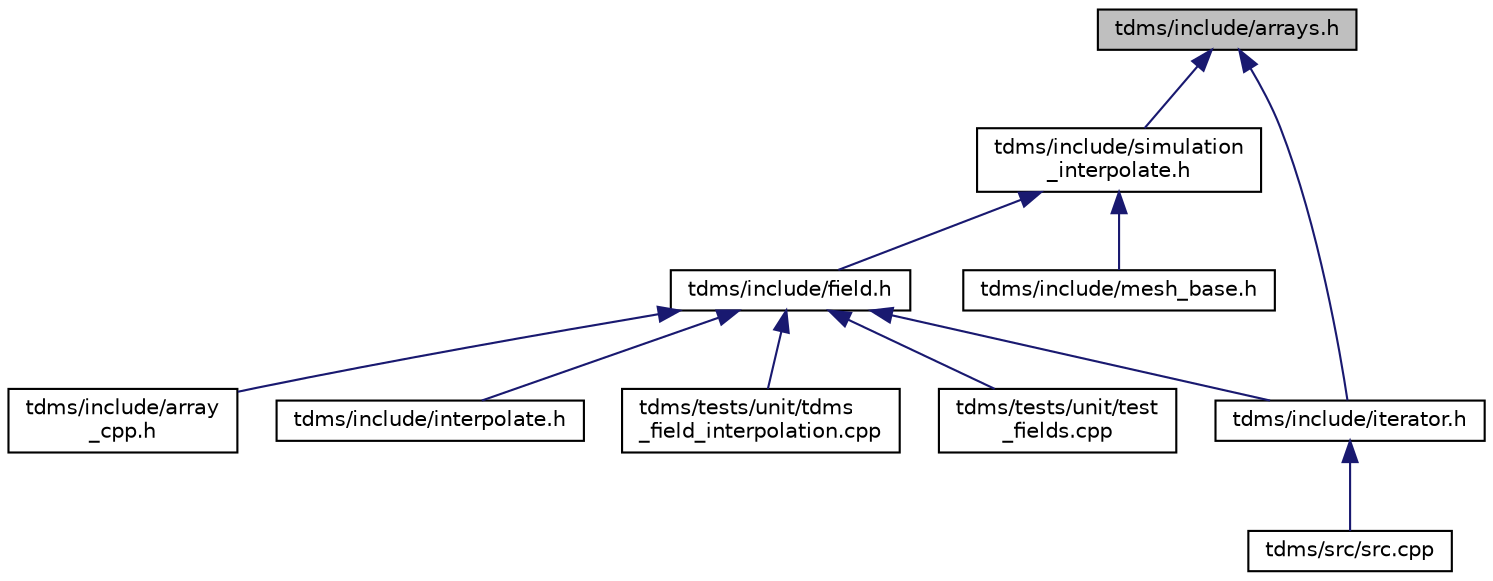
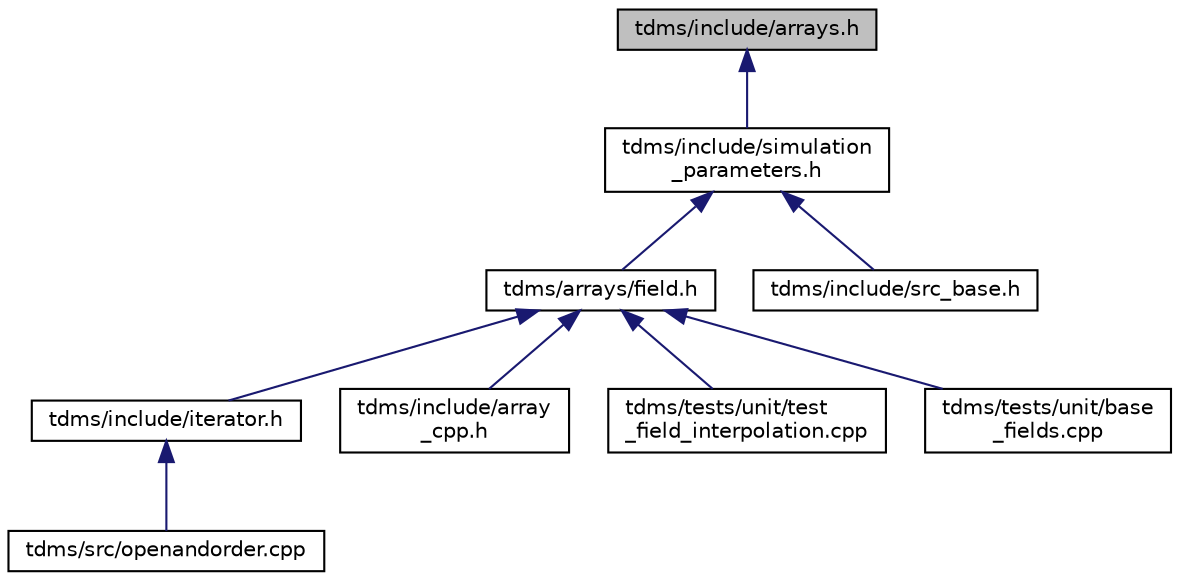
(1119, 160) -> (747, 160)
(1313, 230) -> none
(791, 290) -> (601, 290)
(1119, 290) -> (895, 290)
(430, 421) -> none
(761, 421) -> (747, 421)
(1058, 421) -> (1048, 421)
(1350, 551) -> (166, 551)
